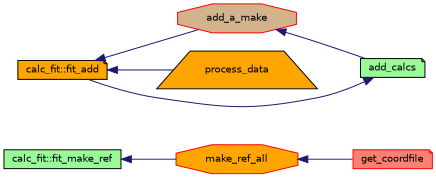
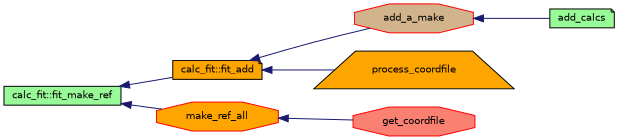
(237, 70) -> (414, 70)
(227, 106) -> (151, 81)
(393, 159) -> (414, 122)
